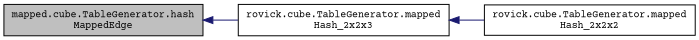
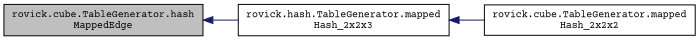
(103, 20) -> (103, 20)
(344, 20) -> (344, 20)
